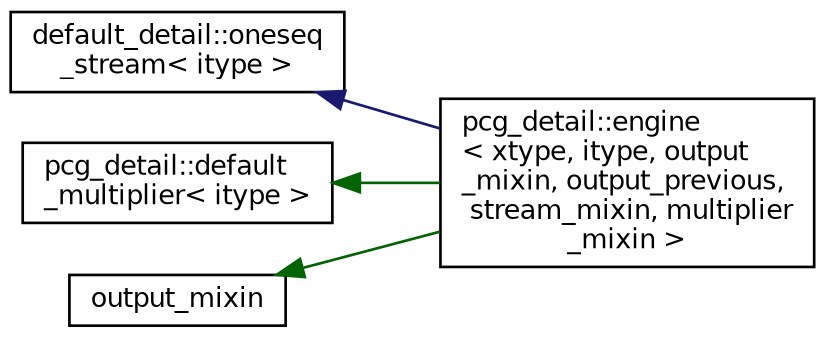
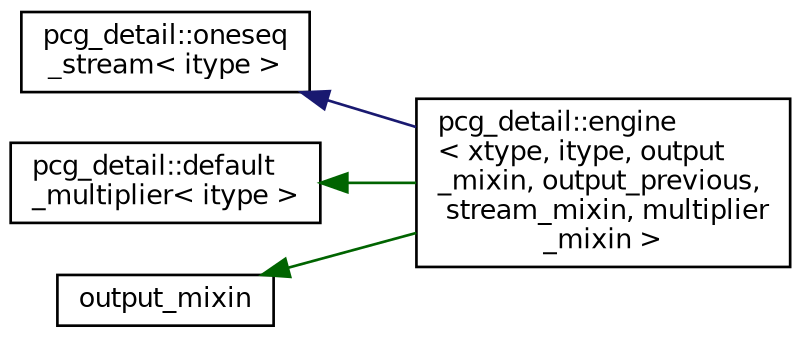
(178, 52) -> (166, 52)
